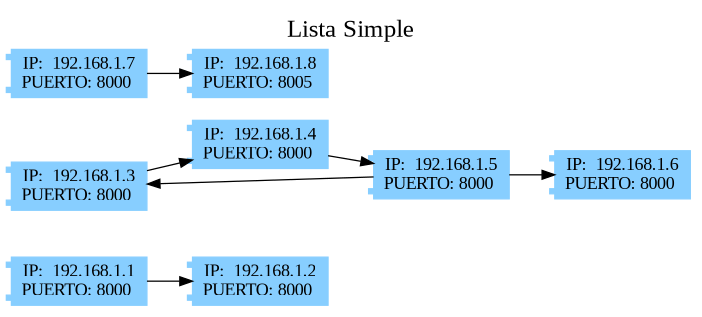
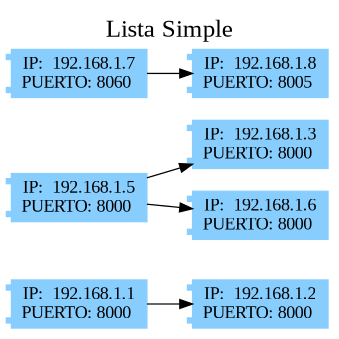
(79, 73) -> (79, 73)
(260, 144) -> none
